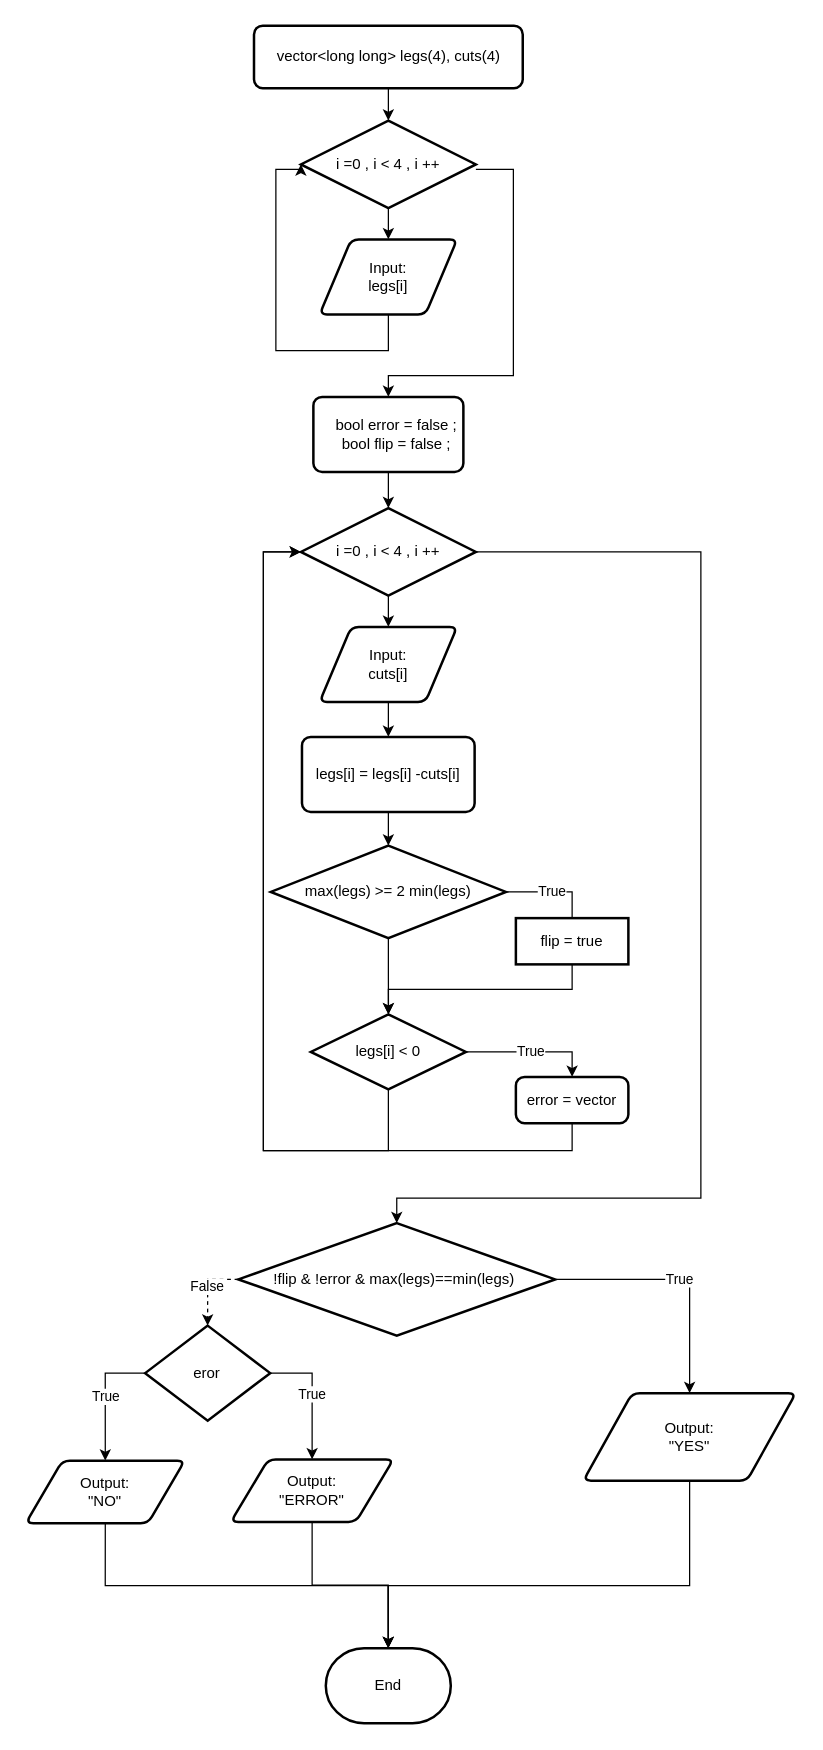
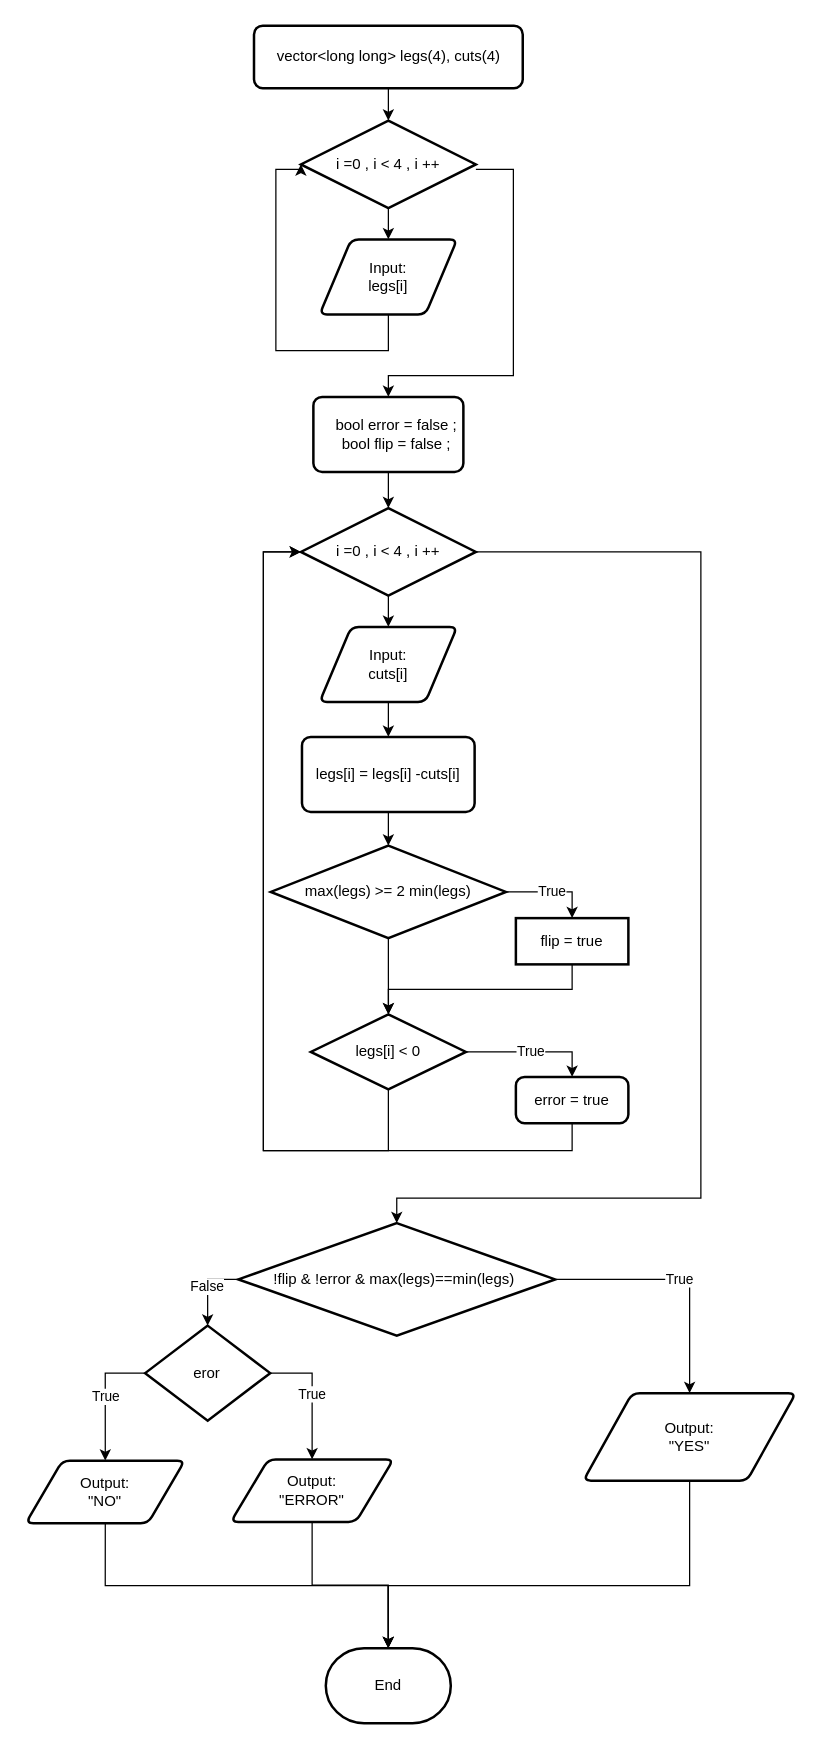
(572, 911) -> (572, 908)
(572, 1101) -> (572, 1101)
(207, 1306) -> (207, 1306)
